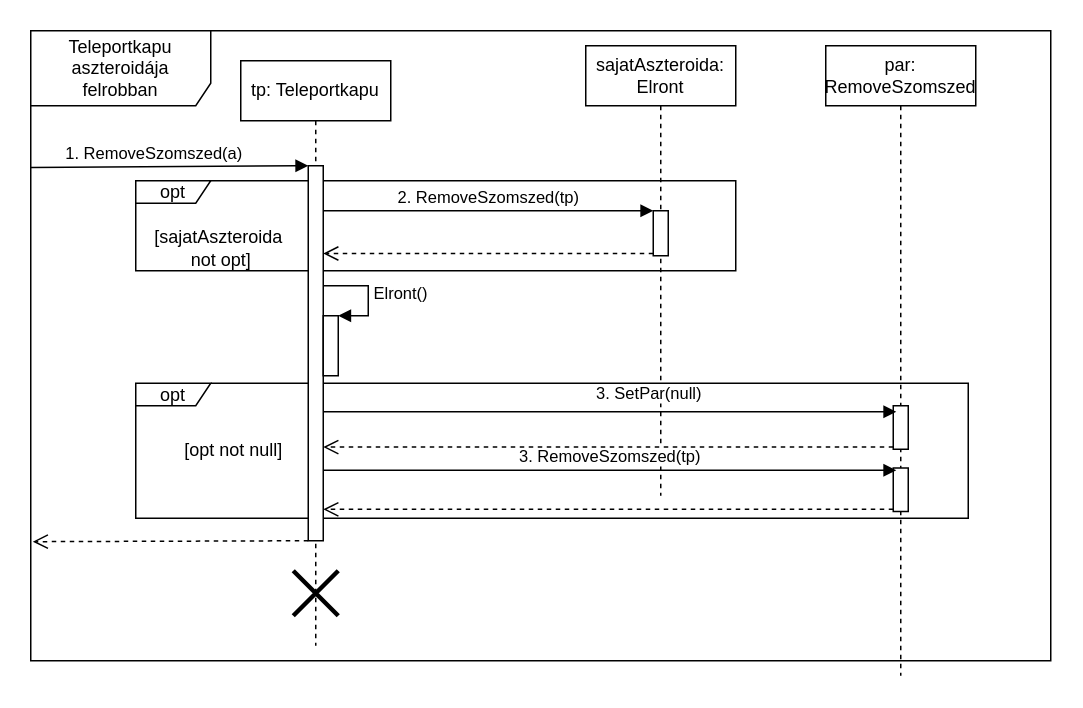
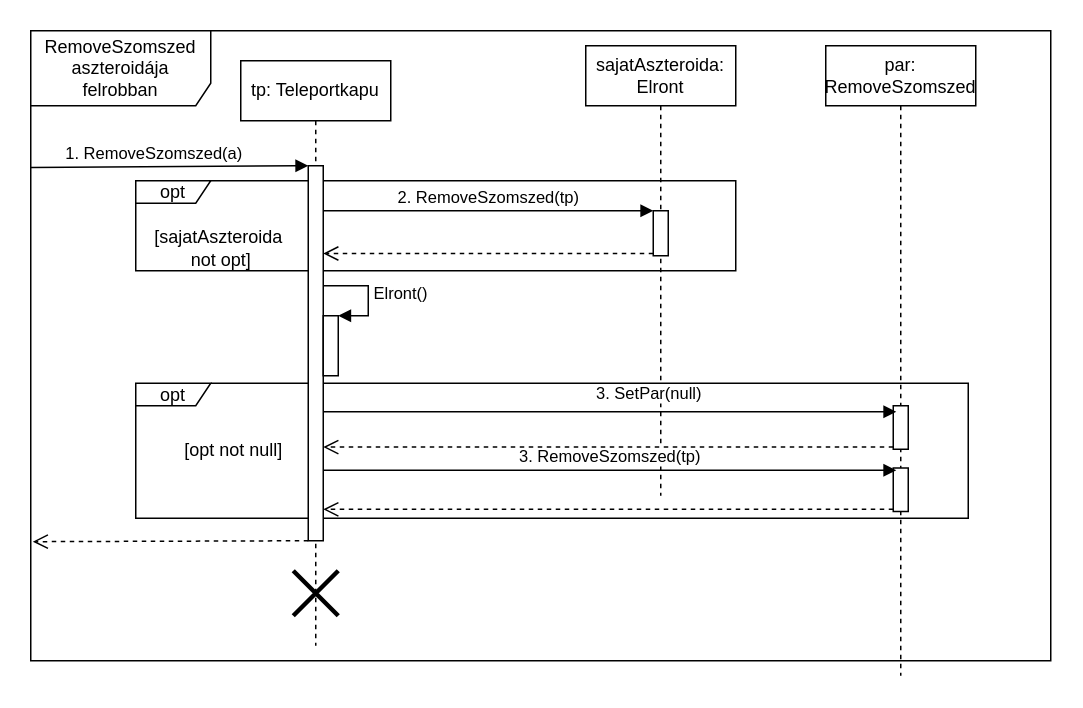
(121, 68) -> (121, 68)
